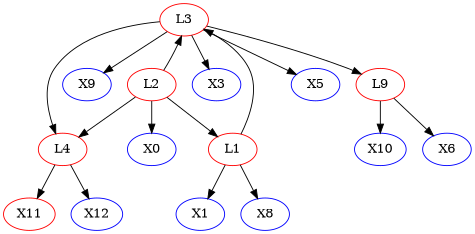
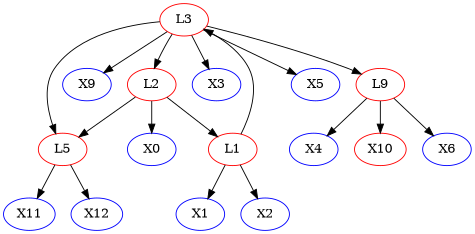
(171, 58) -> (165, 47)
(63, 149) -> (63, 149)
none -> (314, 149)
(380, 149) -> (380, 149)
(29, 214) -> (29, 214)
(265, 214) -> (265, 214)
